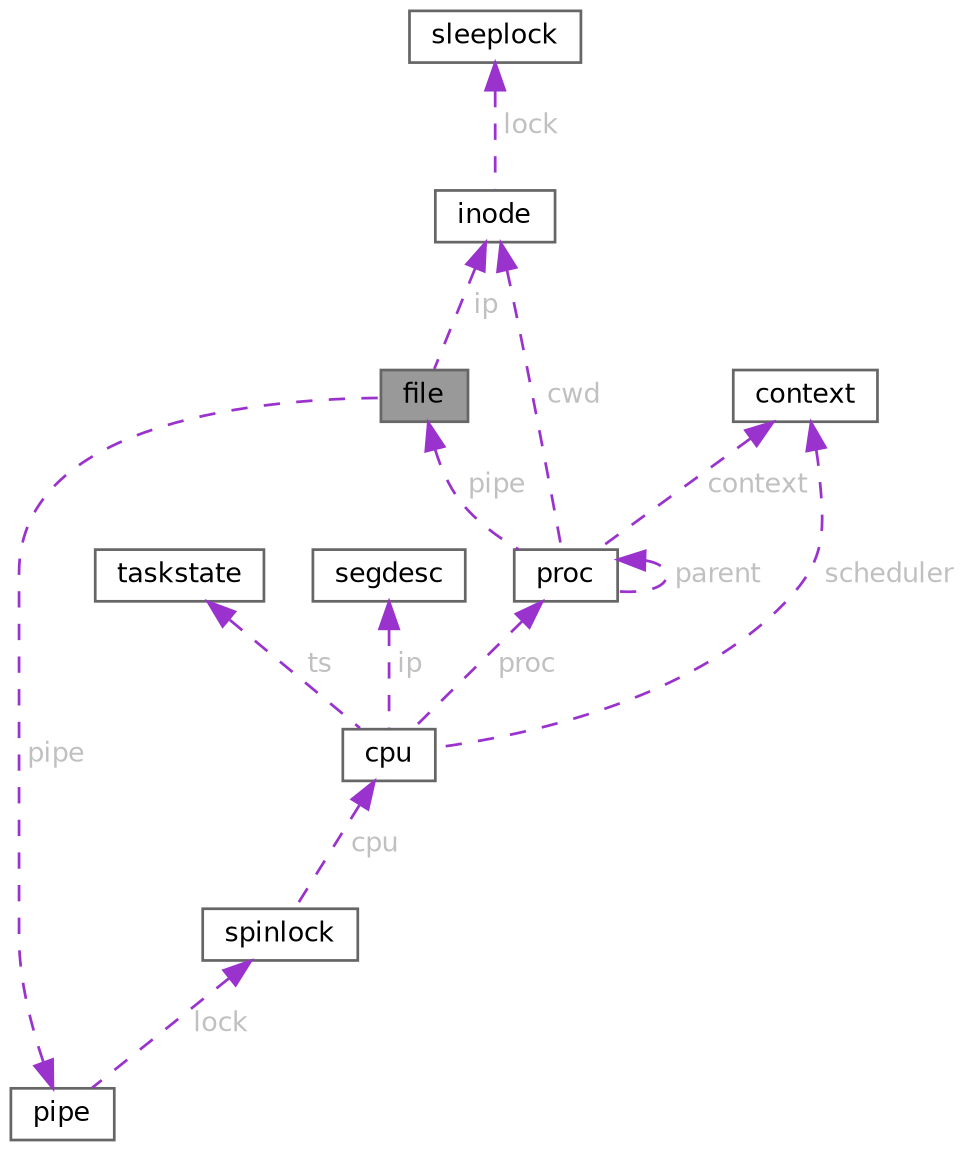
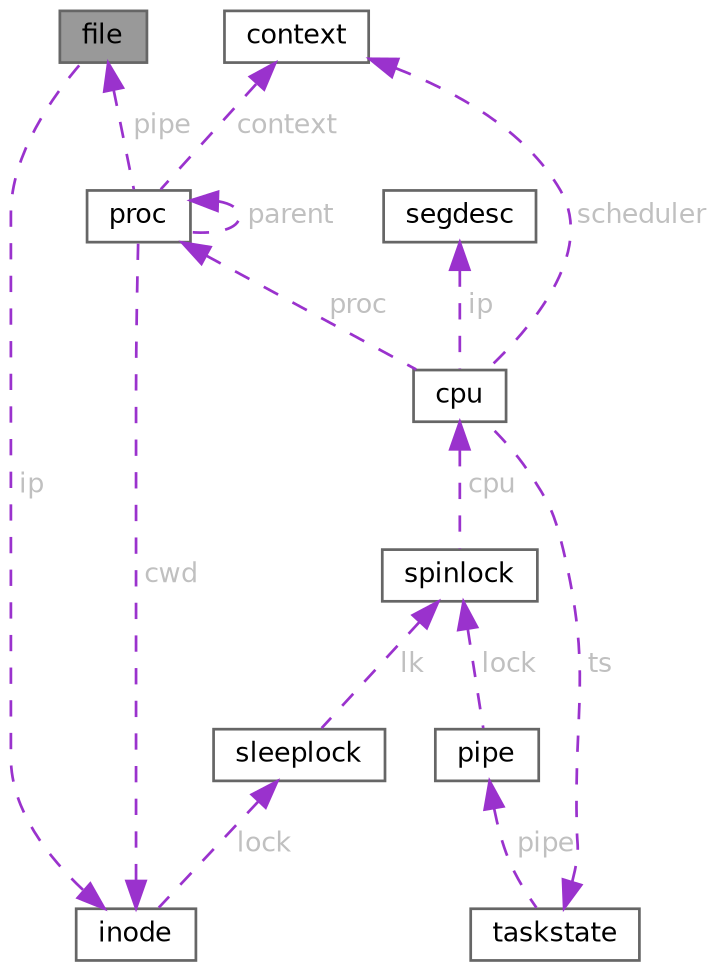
(19, 599) -> (509, 861)
none -> (371, 675)
